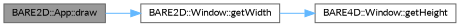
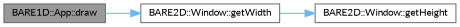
(55, 13) -> (55, 13)
(386, 13) -> (386, 13)
